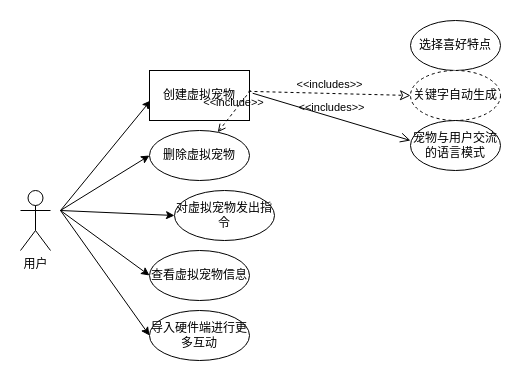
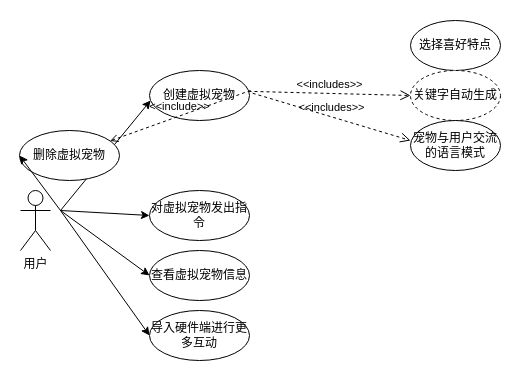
(401, 95) -> (403, 95)
(200, 96) -> (200, 96)
(331, 117) -> (331, 117)
(200, 156) -> (70, 156)
(225, 216) -> (200, 216)
